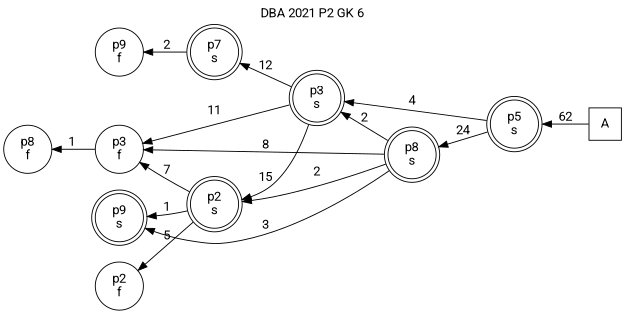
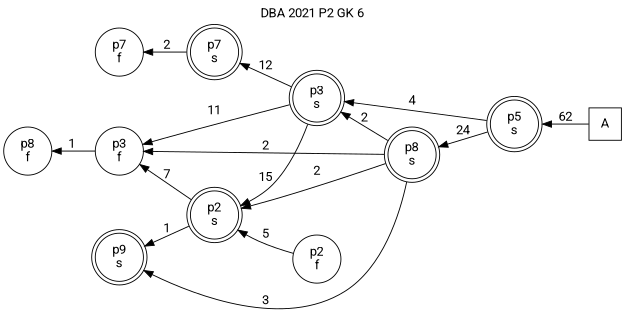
(119, 52) -> (119, 52)
(266, 145) -> (266, 146)
(169, 243) -> (269, 245)
